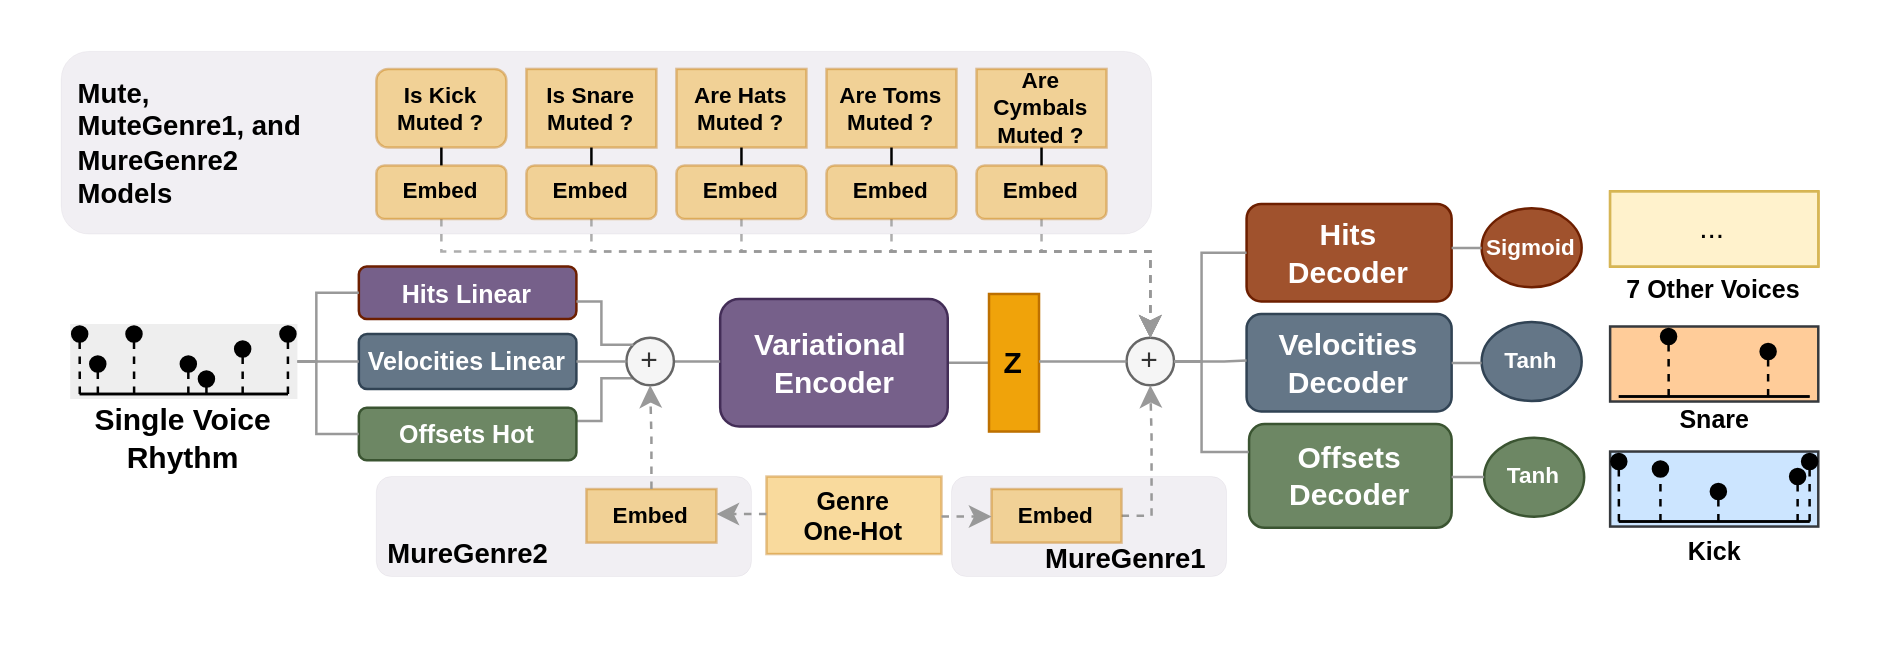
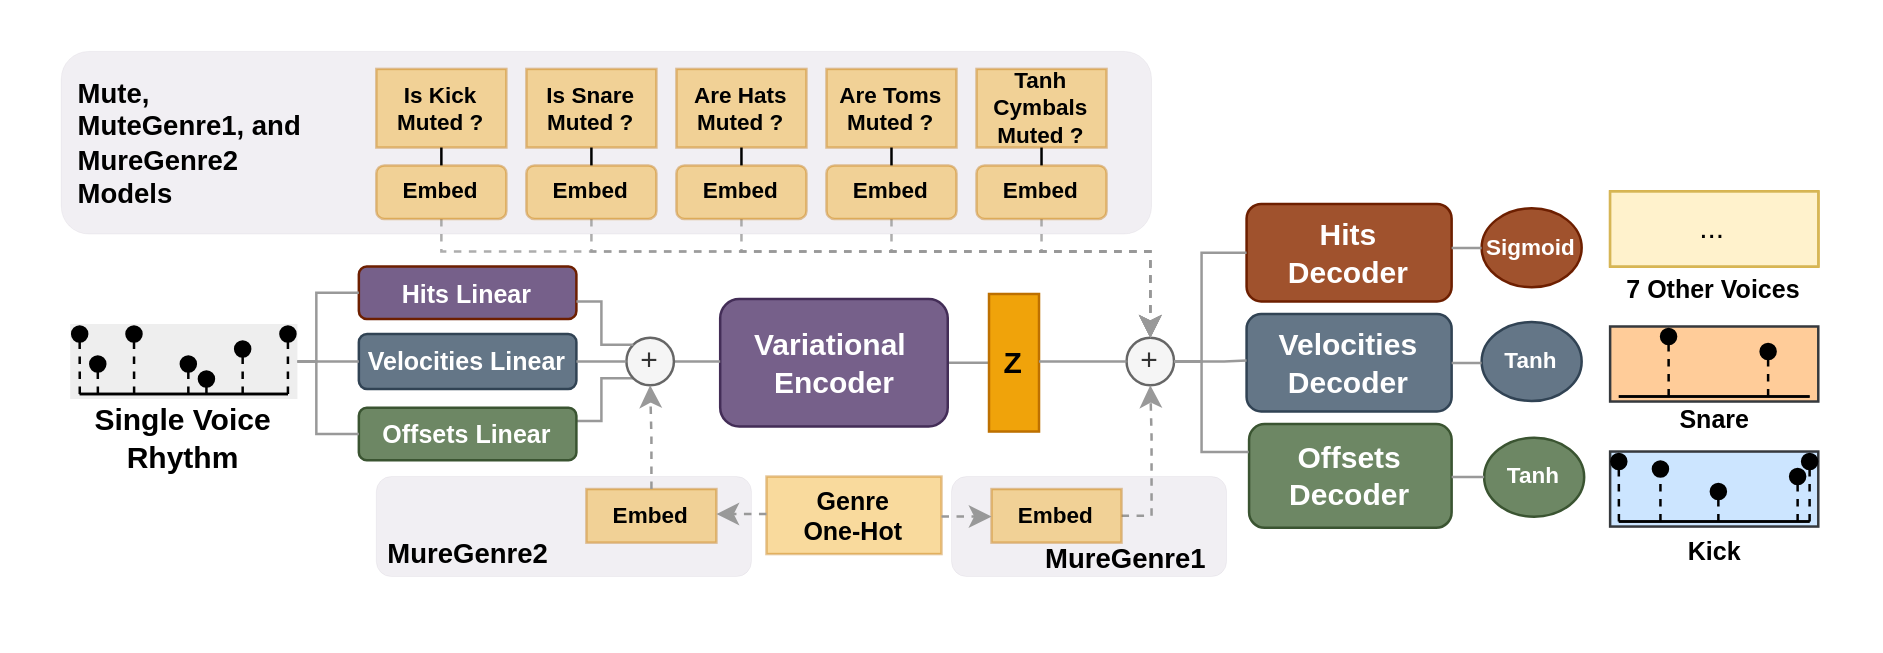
(441, 108) -> (441, 108)
(1041, 109) -> (1041, 109)
(468, 434) -> (468, 434)
